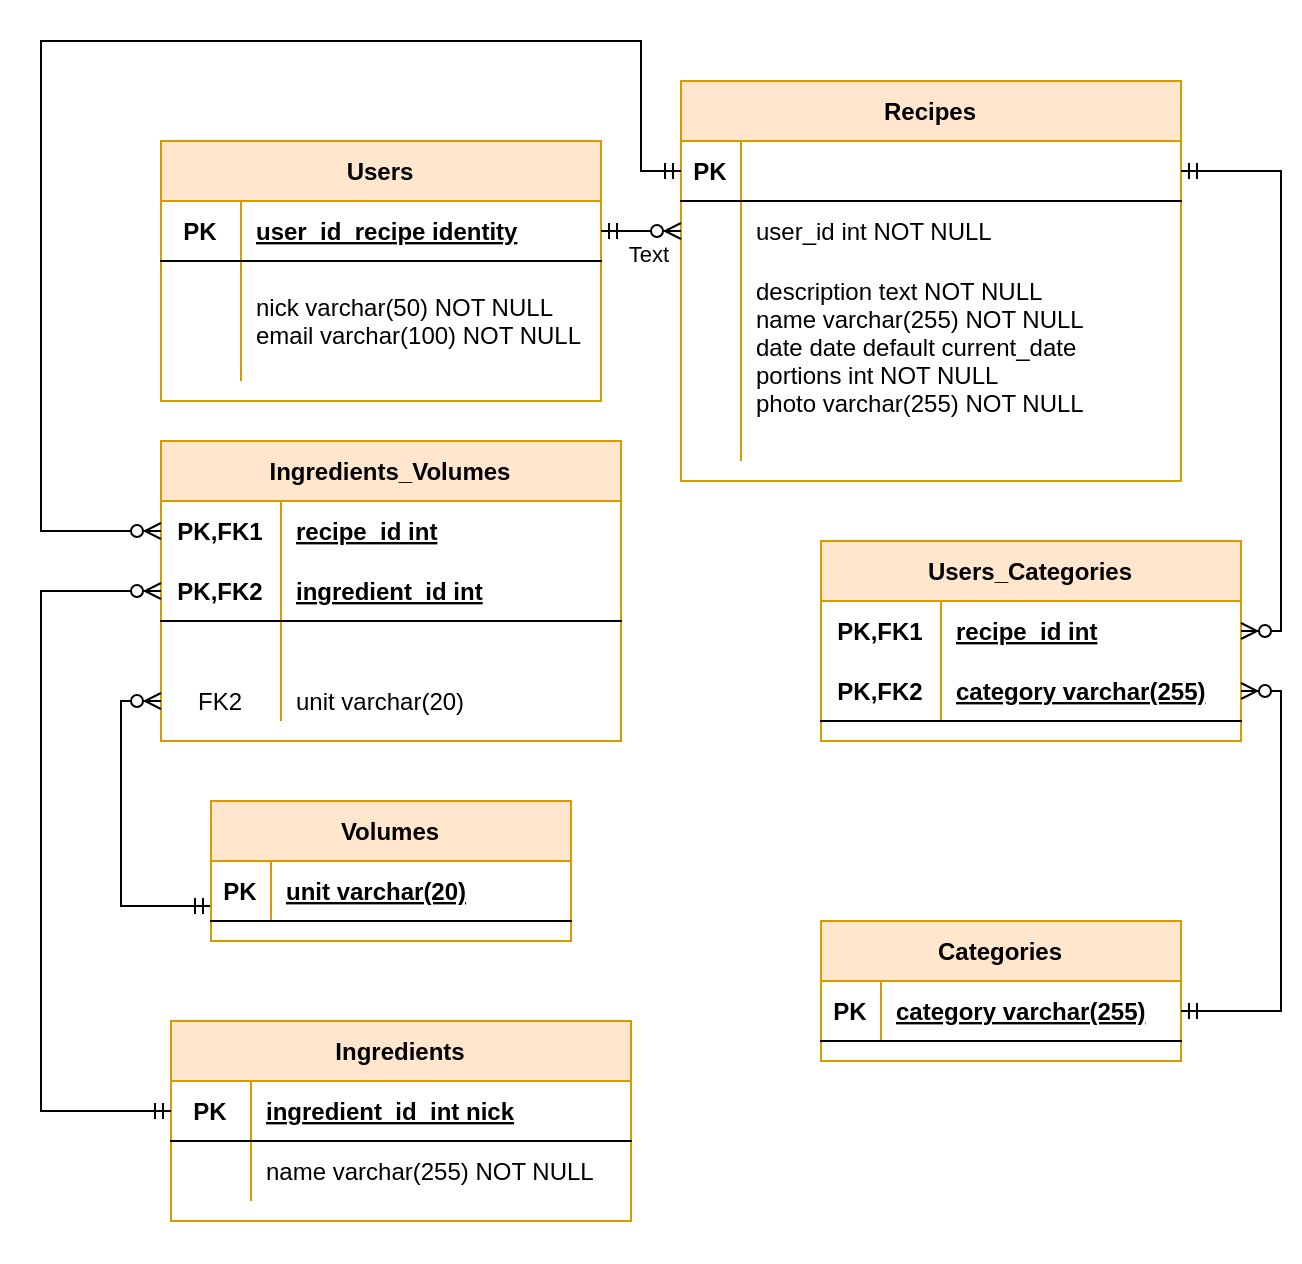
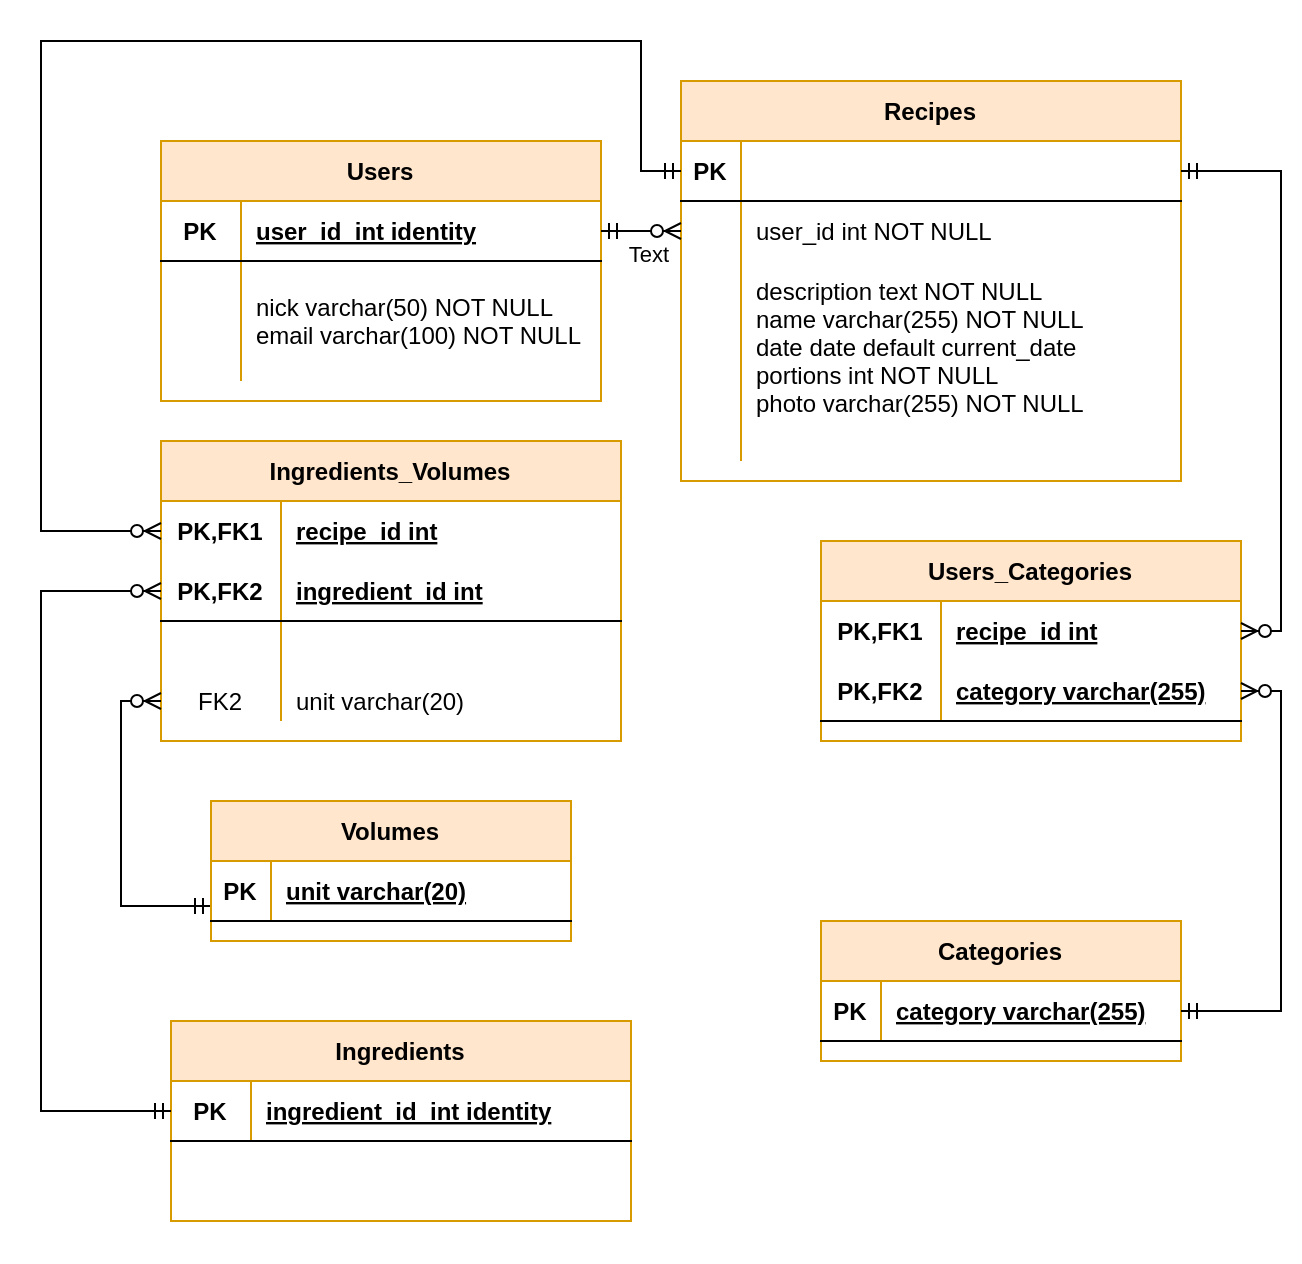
(399, 232) -> (378, 232)
(399, 1112) -> (422, 1112)
(441, 1171) -> none
